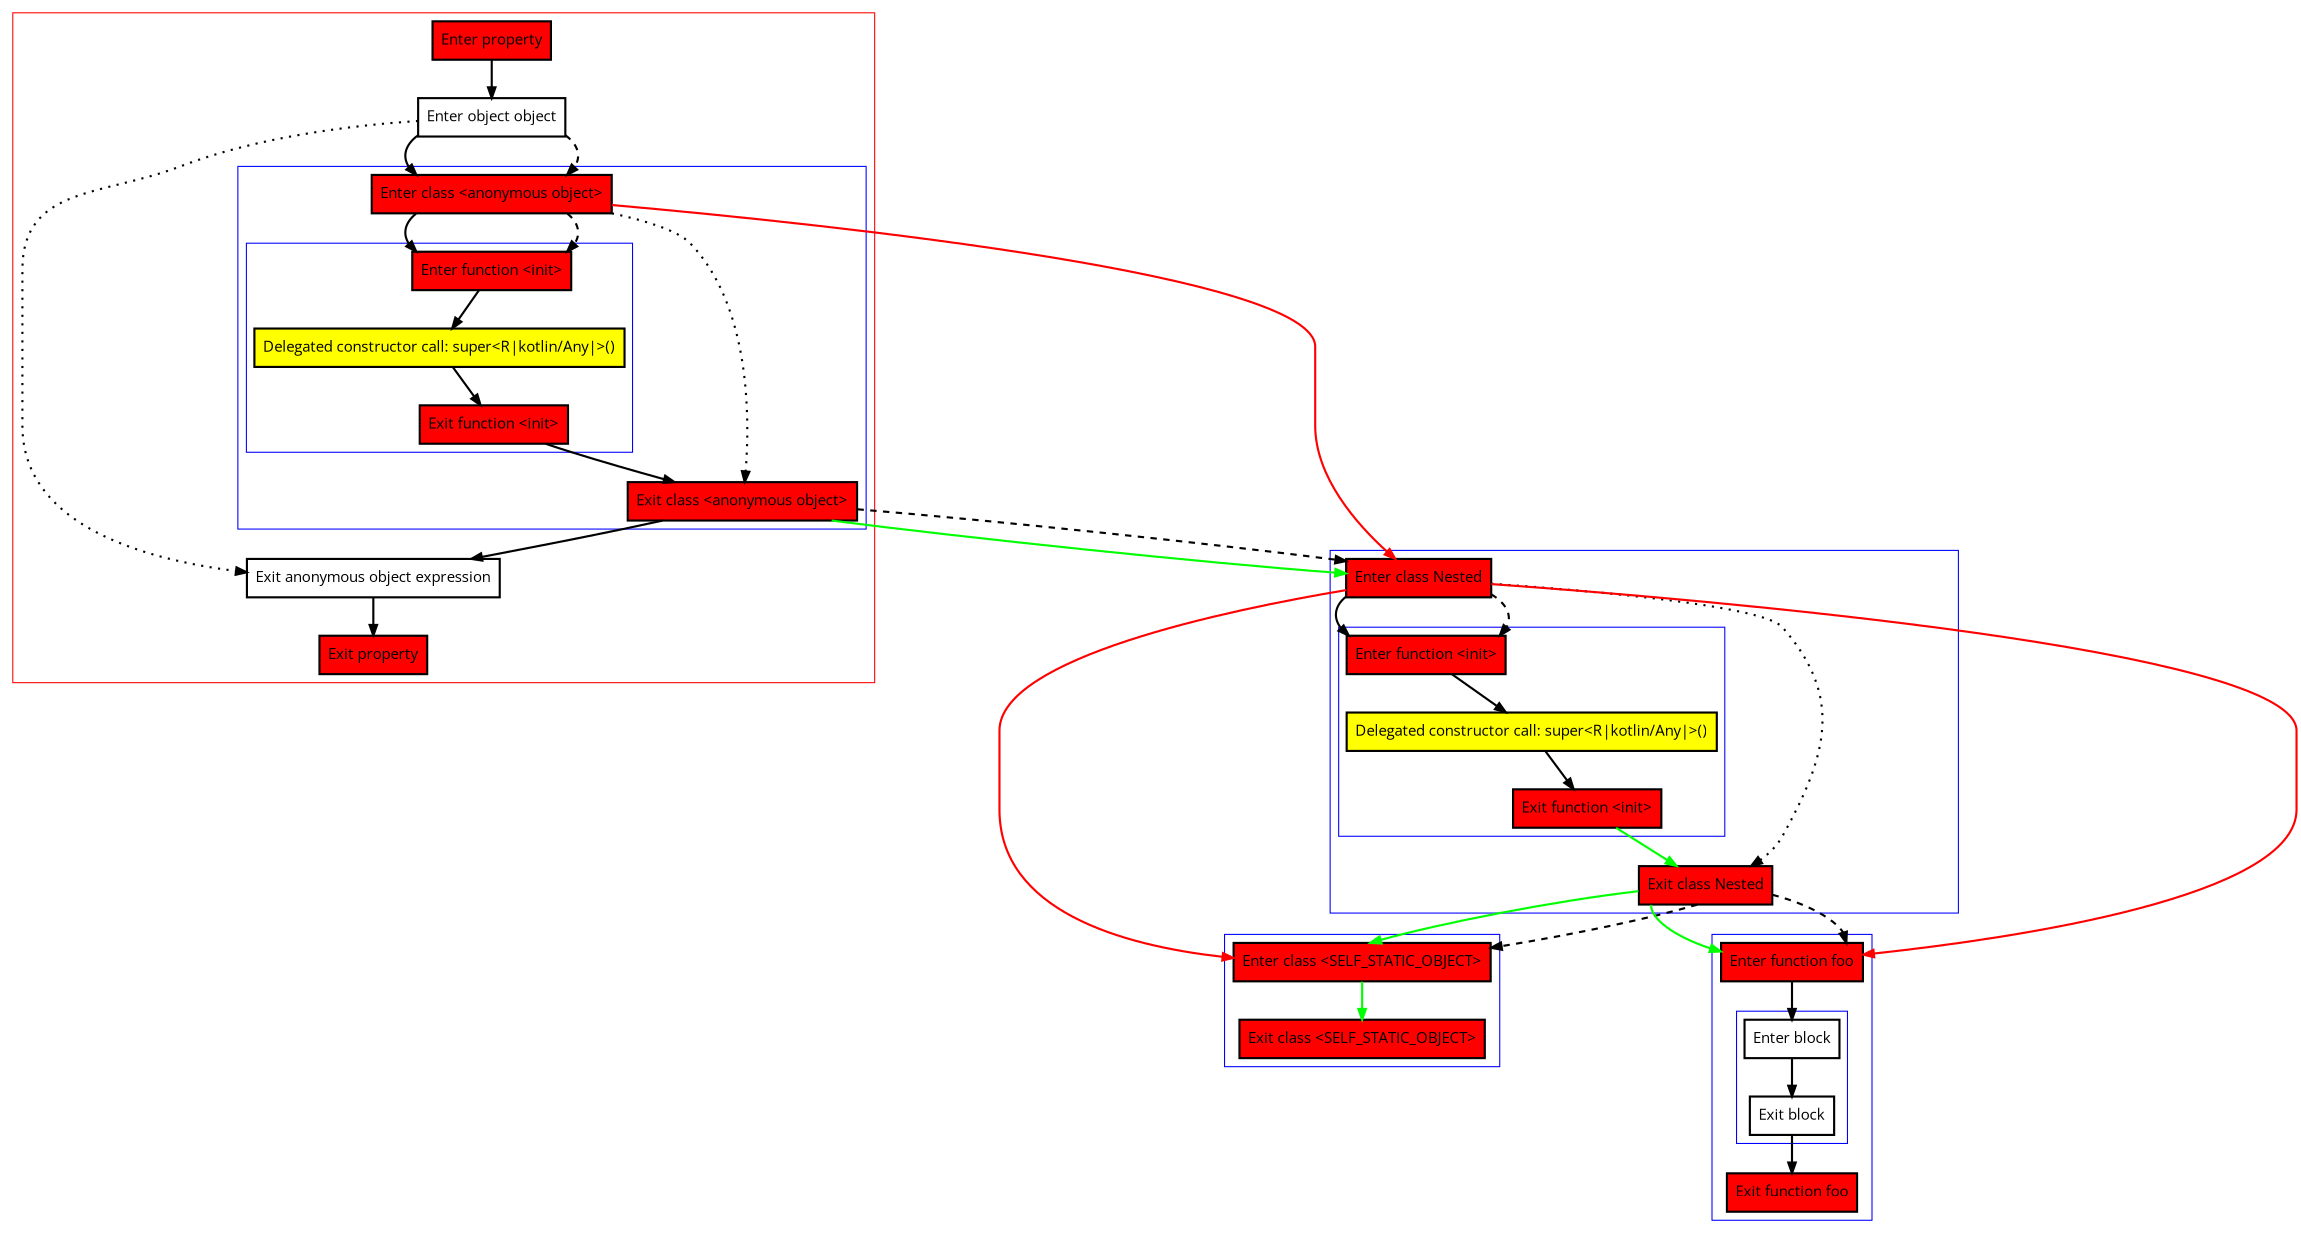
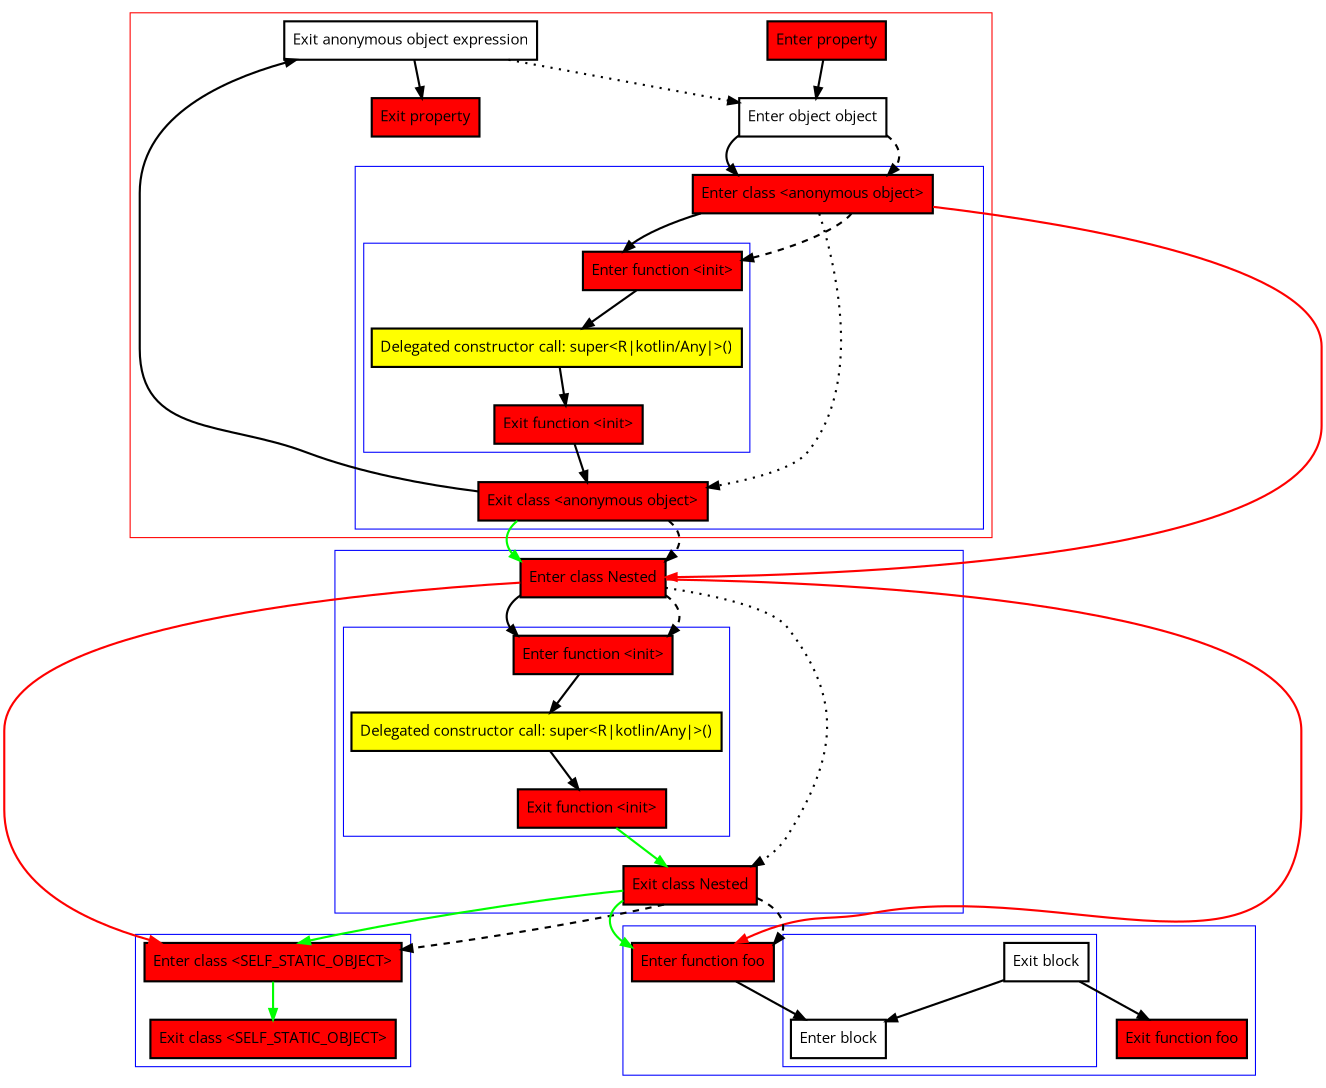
(23, 264) -> (618, 80)
(1792, 1072) -> (950, 999)
